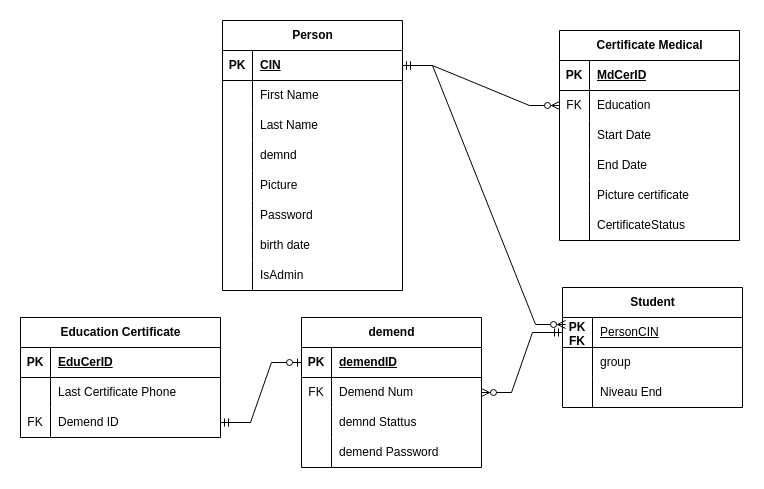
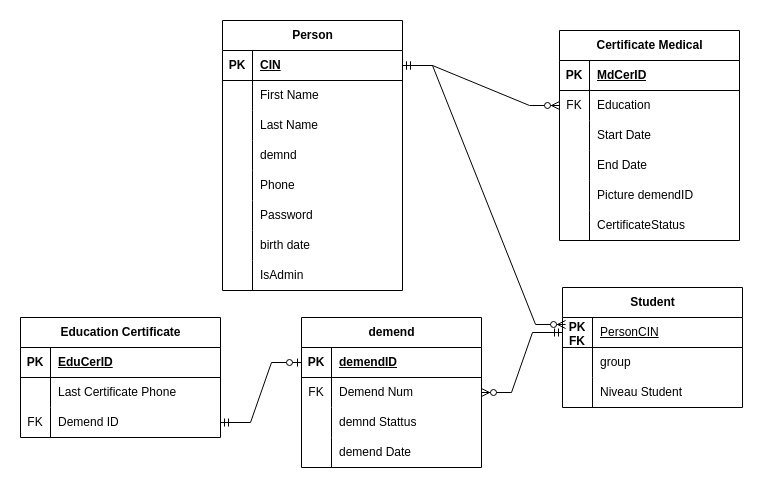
(282, 186) -> (277, 186)
(655, 196) -> (648, 196)
(631, 393) -> (644, 393)
(388, 453) -> (375, 453)
